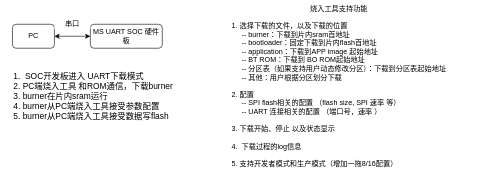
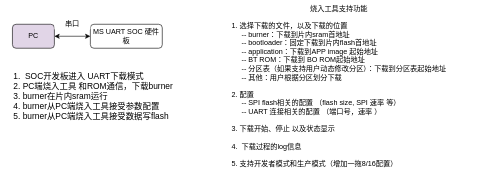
(33, 36) -> (33, 36)
